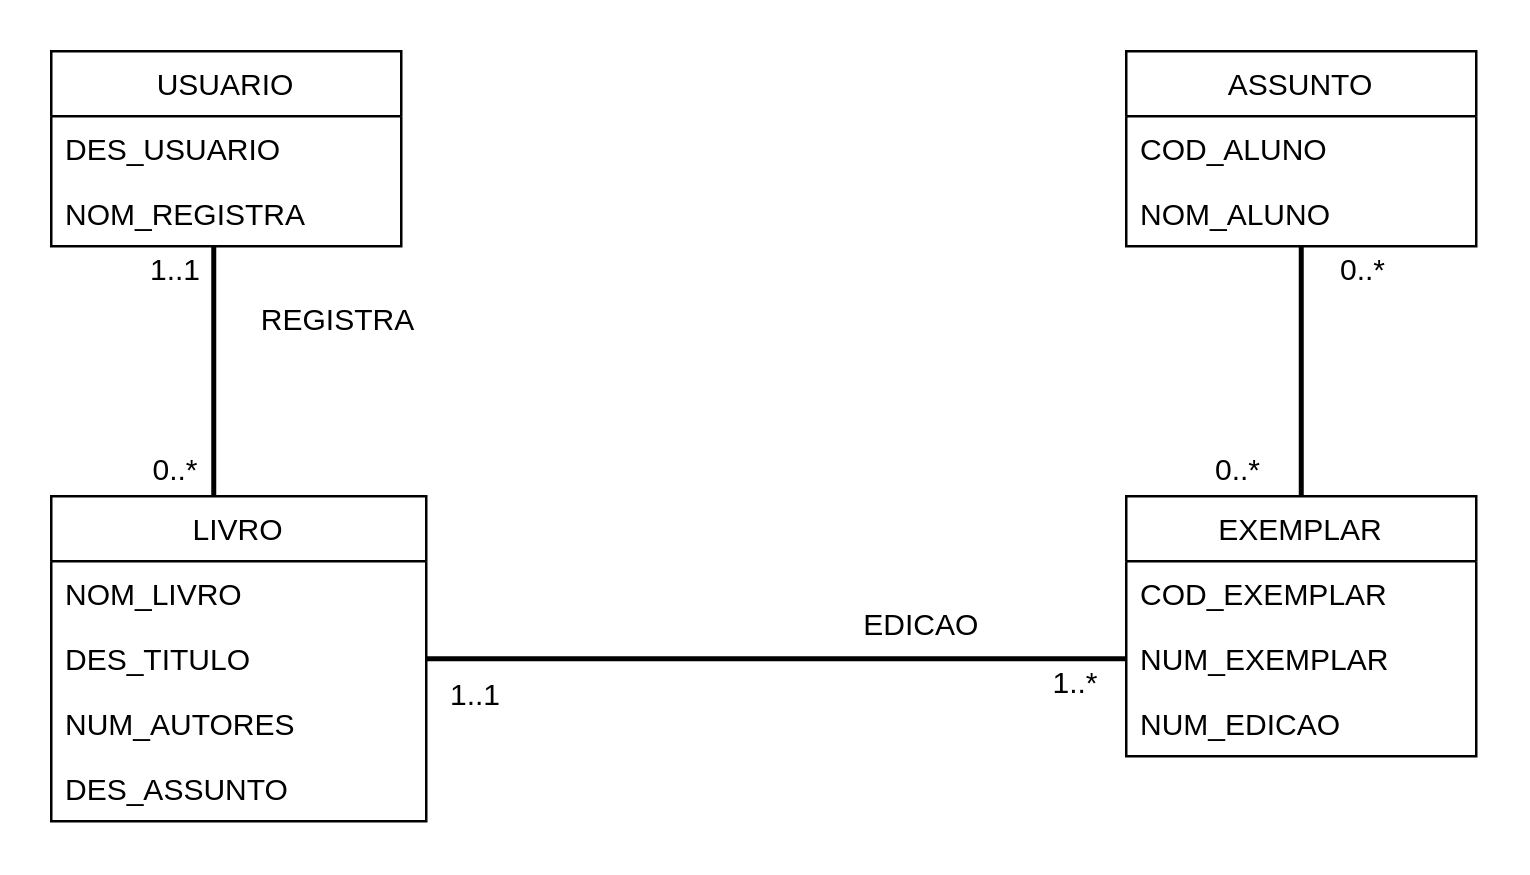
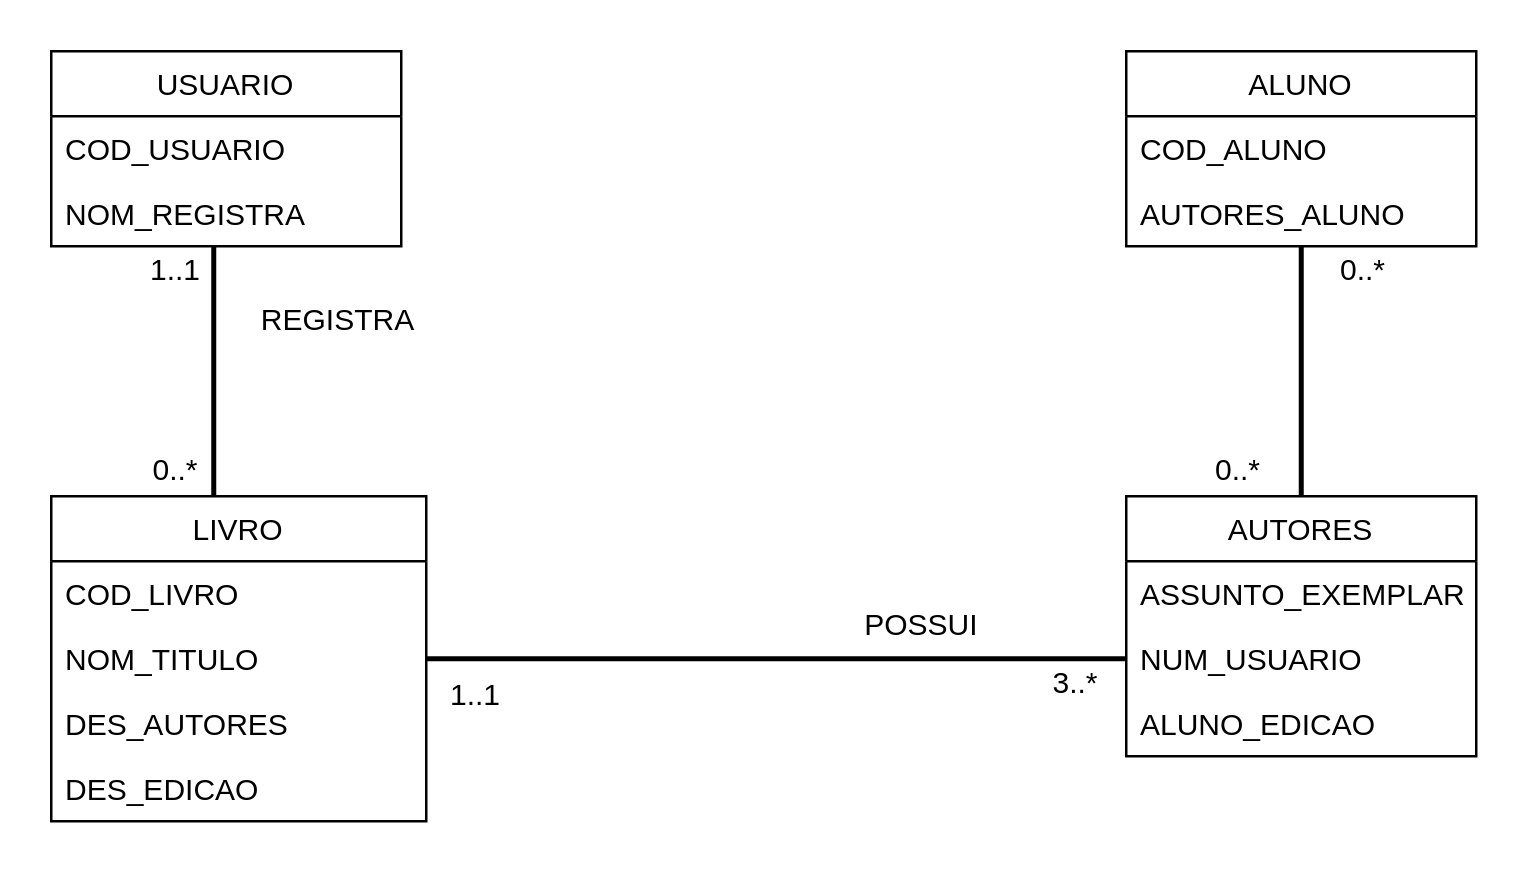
(1300, 85) -> (1300, 85)
(157, 150) -> (157, 150)
(1216, 215) -> (1249, 215)
(1300, 530) -> (1300, 530)
(141, 595) -> (141, 595)
(1241, 595) -> (1274, 595)
(926, 626) -> (926, 626)
(149, 660) -> (149, 660)
(1241, 660) -> (1232, 660)
(1076, 684) -> (1076, 684)
(157, 725) -> (157, 725)
(1224, 725) -> (1241, 725)
(157, 790) -> (149, 790)
